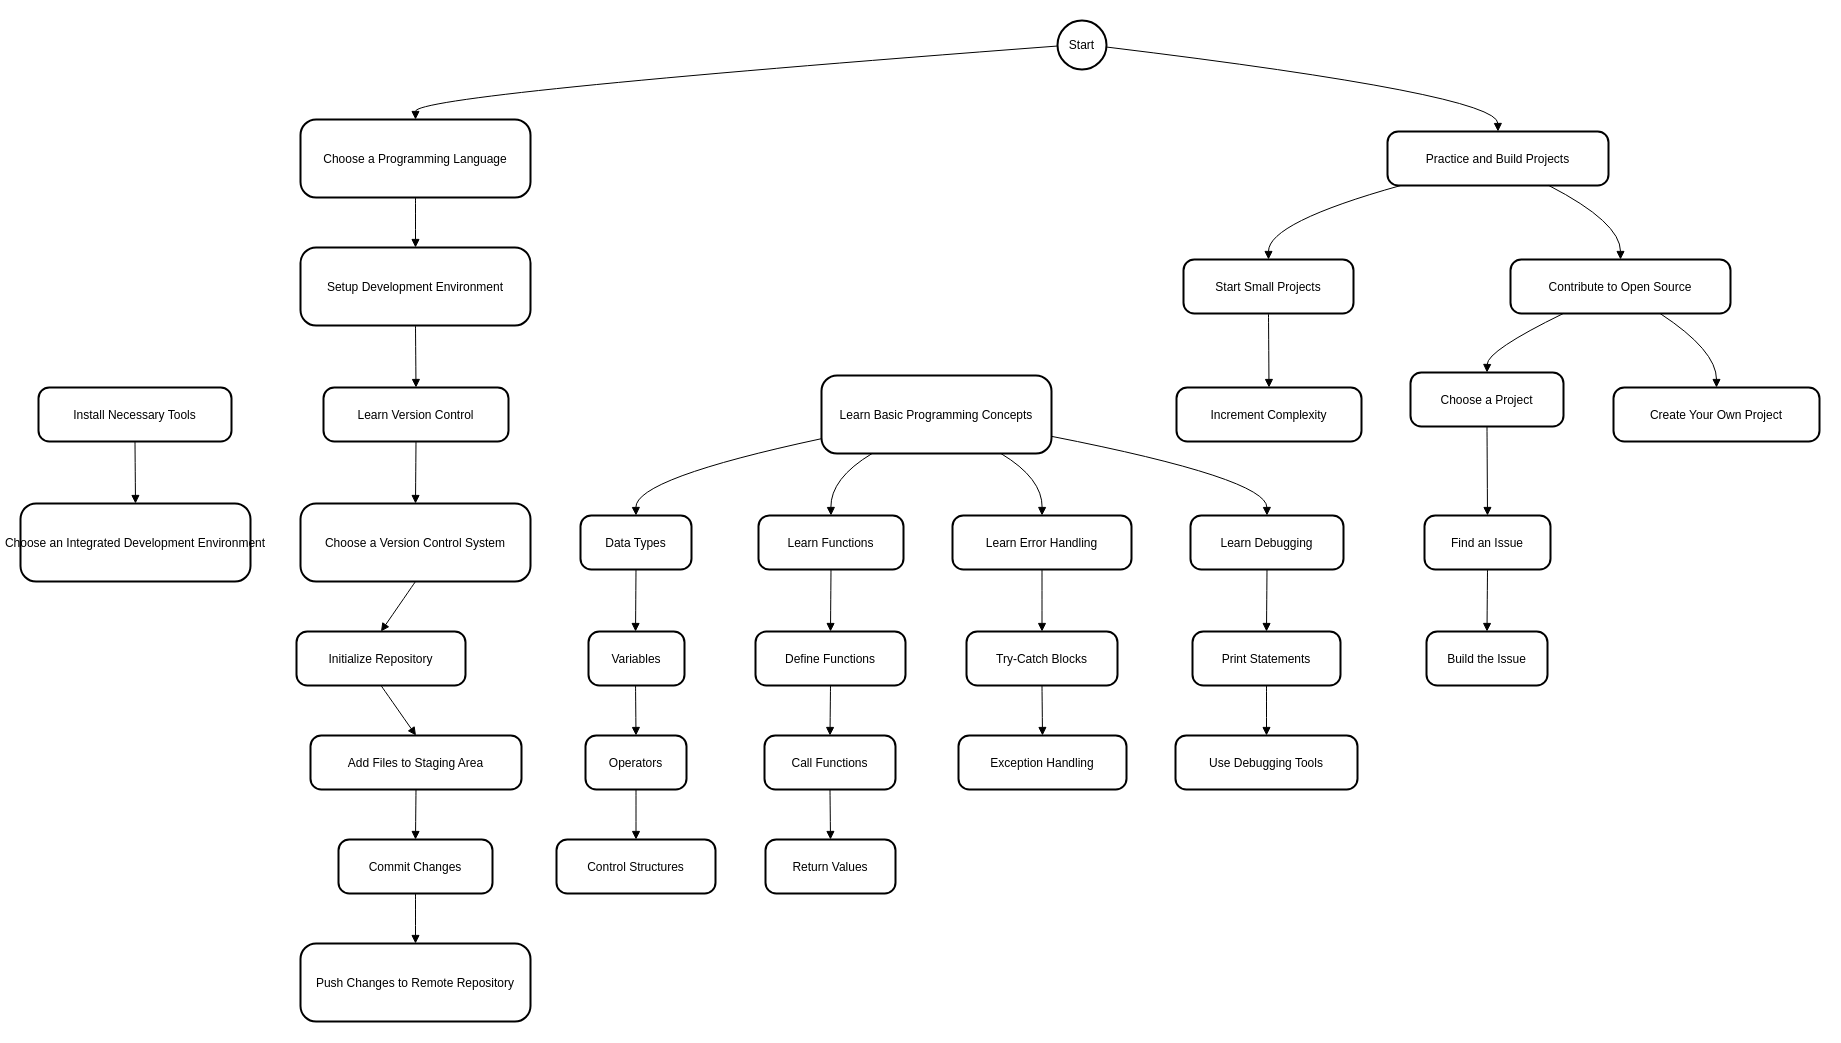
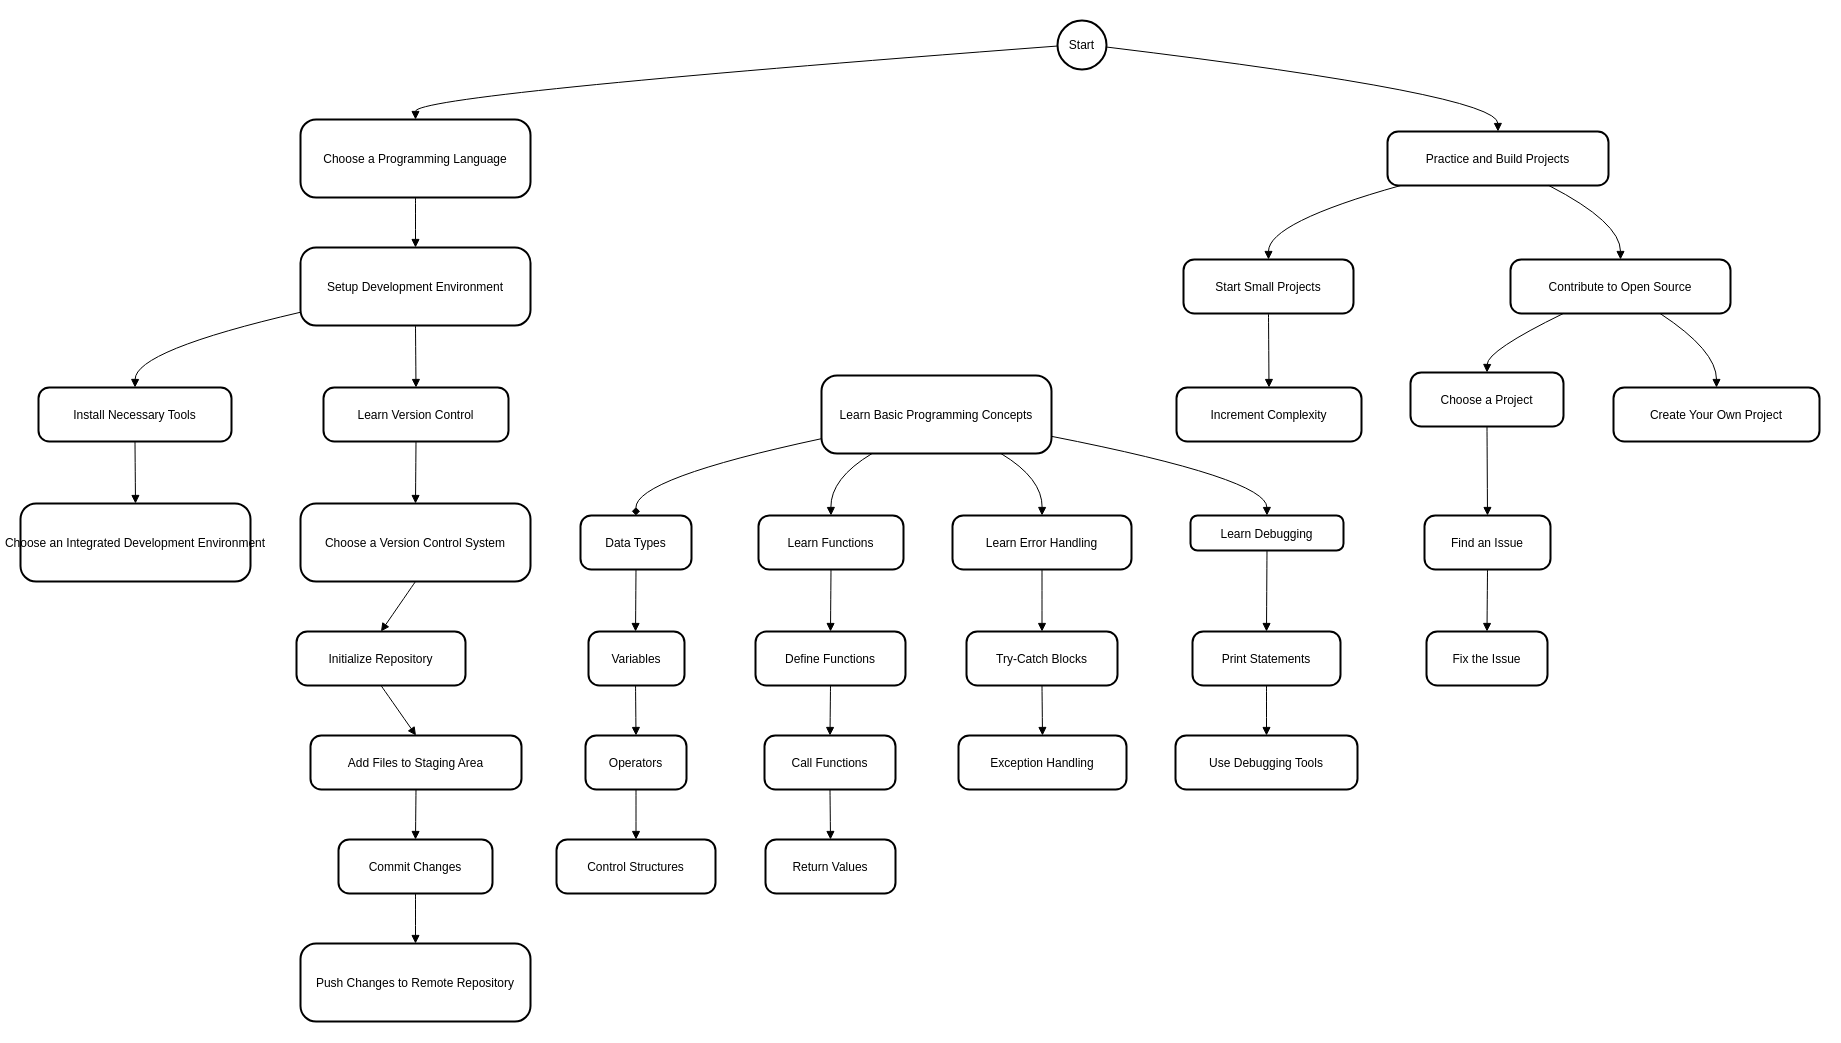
none -> (213, 335)
(636, 506) -> (636, 506)
(1267, 543) -> (1267, 533)
(1487, 659) -> (1487, 659)
